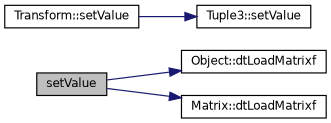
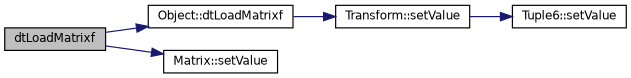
(254, 17) -> (569, 17)
none -> (308, 17)
(72, 84) -> (55, 39)
(254, 107) -> (221, 62)
